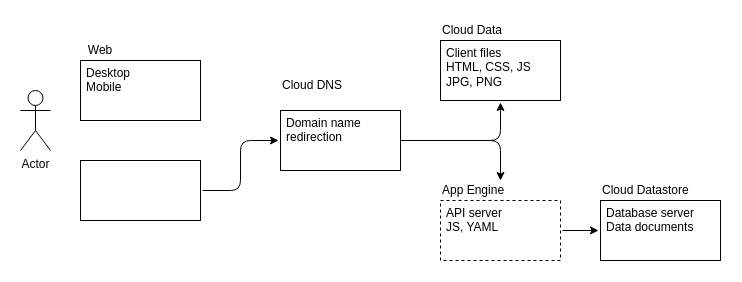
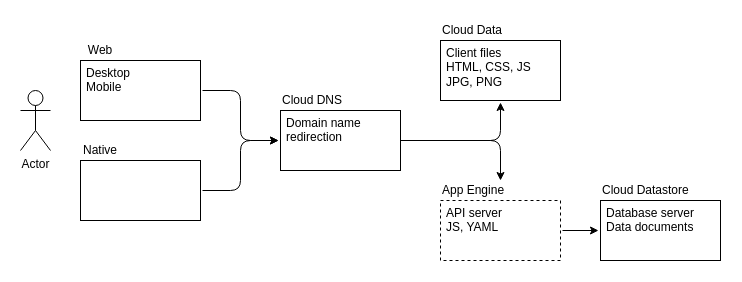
(341, 86) -> (341, 101)
none -> (240, 99)
none -> (101, 151)
